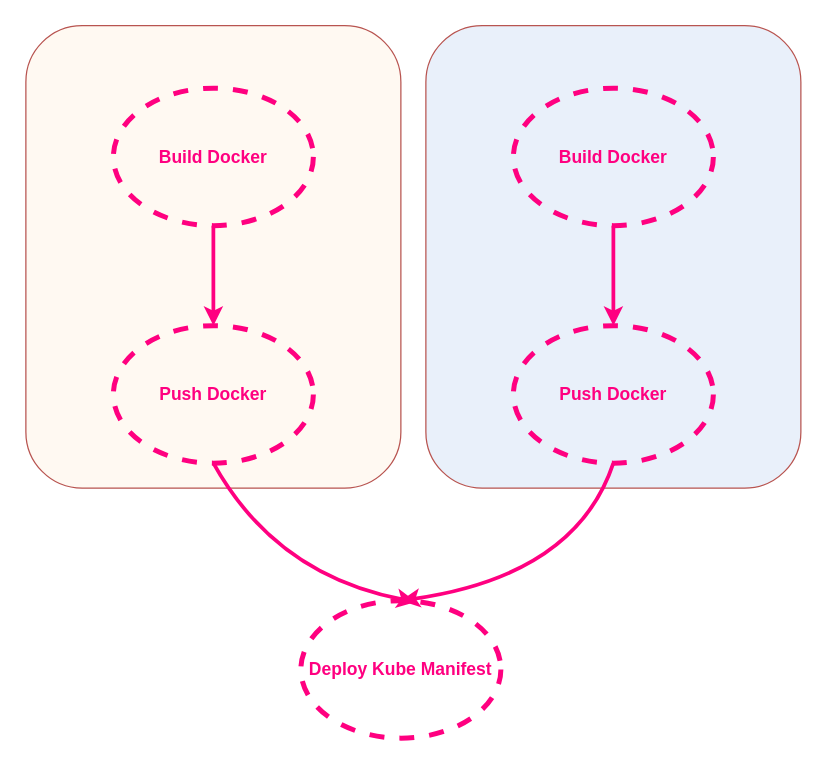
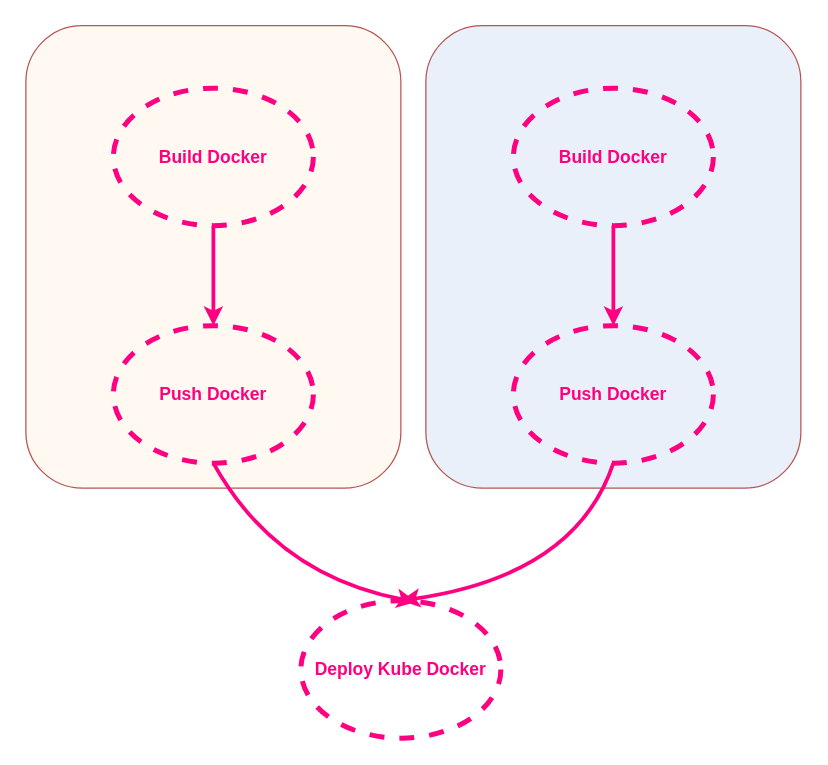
(401, 669) -> (401, 669)
